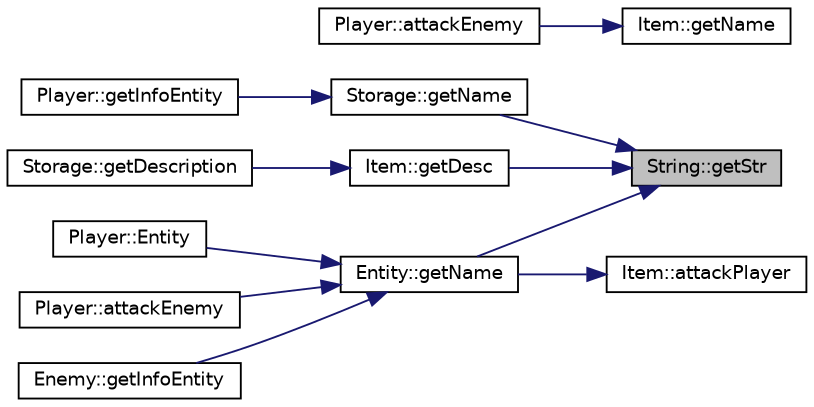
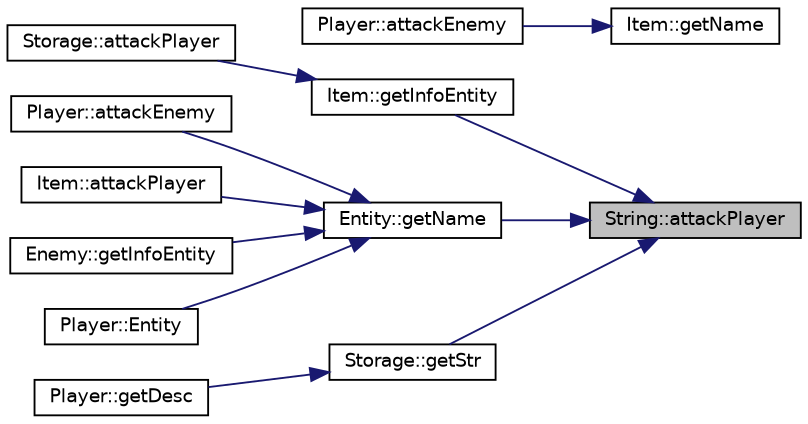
(130, 97) -> (121, 398)
(429, 97) -> (413, 362)
(130, 168) -> (121, 43)
(429, 168) -> (413, 97)
(707, 168) -> (695, 220)
(552, 274) -> (263, 202)
